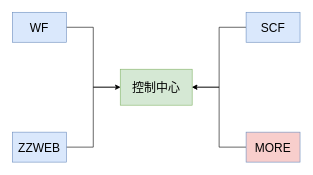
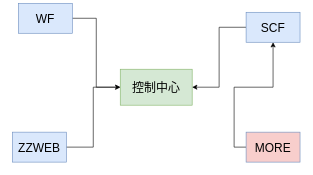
(39, 27) -> (45, 18)
(219, 127) -> (234, 87)
